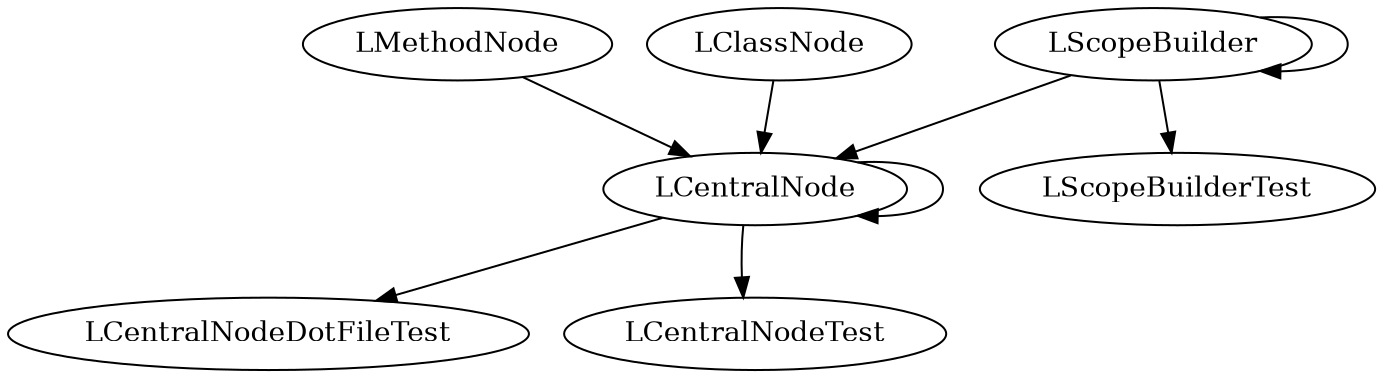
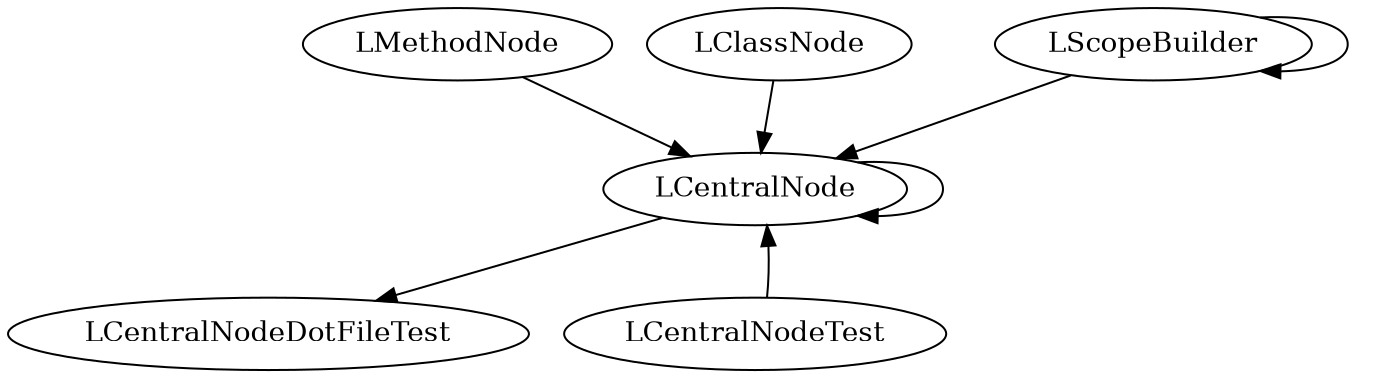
(1178, 189) -> none
(742, 252) -> (769, 272)
